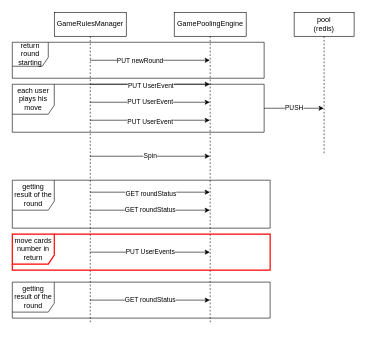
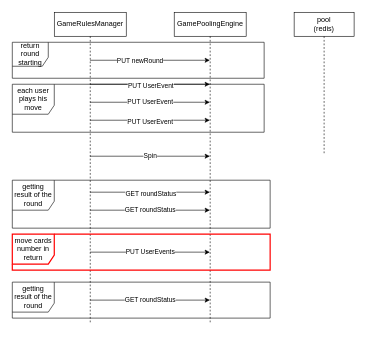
(294, 108) -> none
